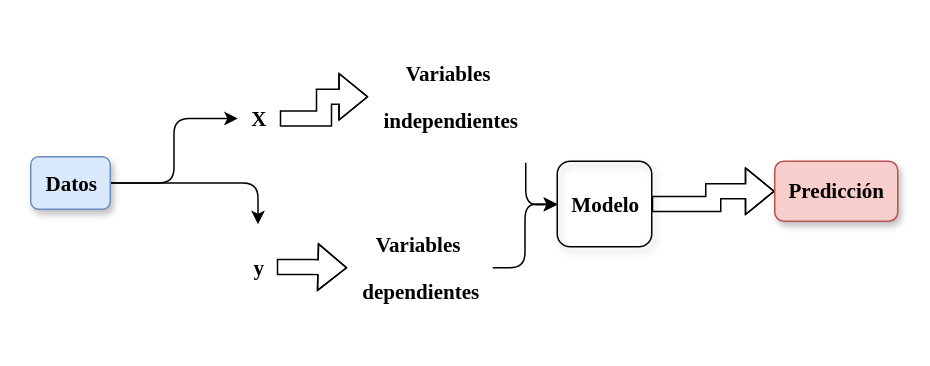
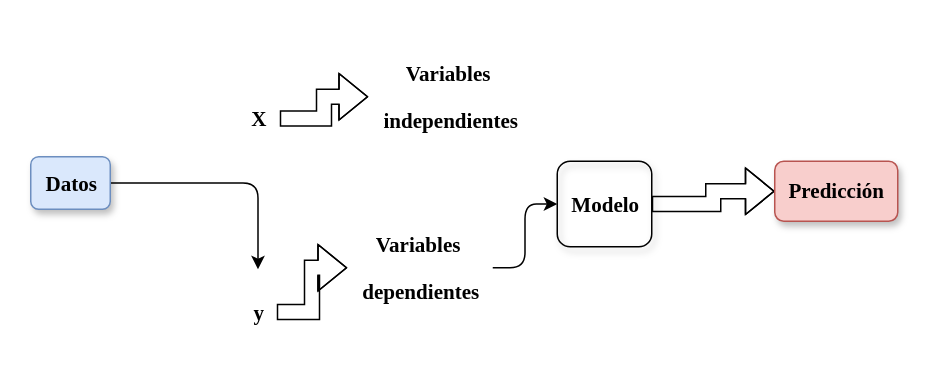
(175, 126) -> none
(526, 181) -> none
(258, 267) -> (258, 312)
